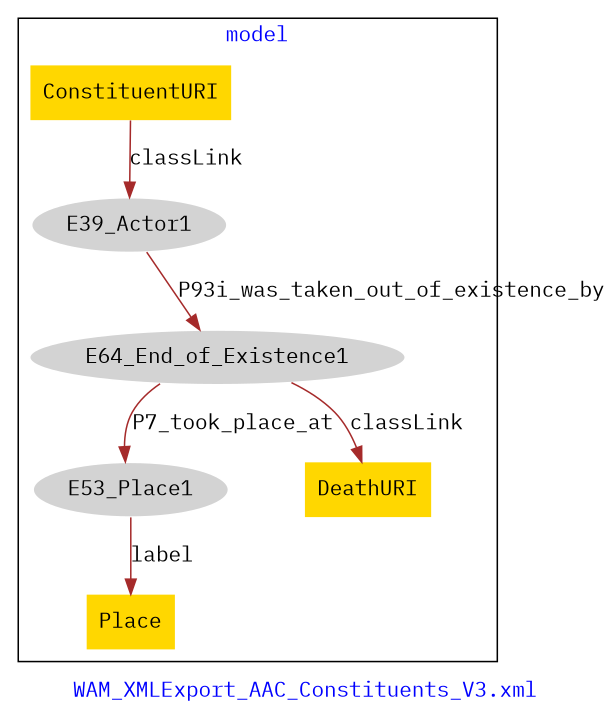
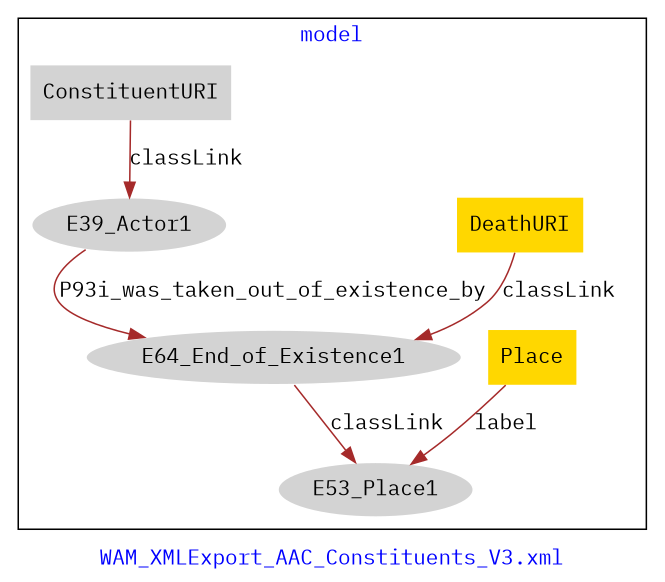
(131, 93) -> (131, 93)
(331, 409) -> (484, 305)
(233, 424) -> (387, 424)
(131, 548) -> (466, 422)
